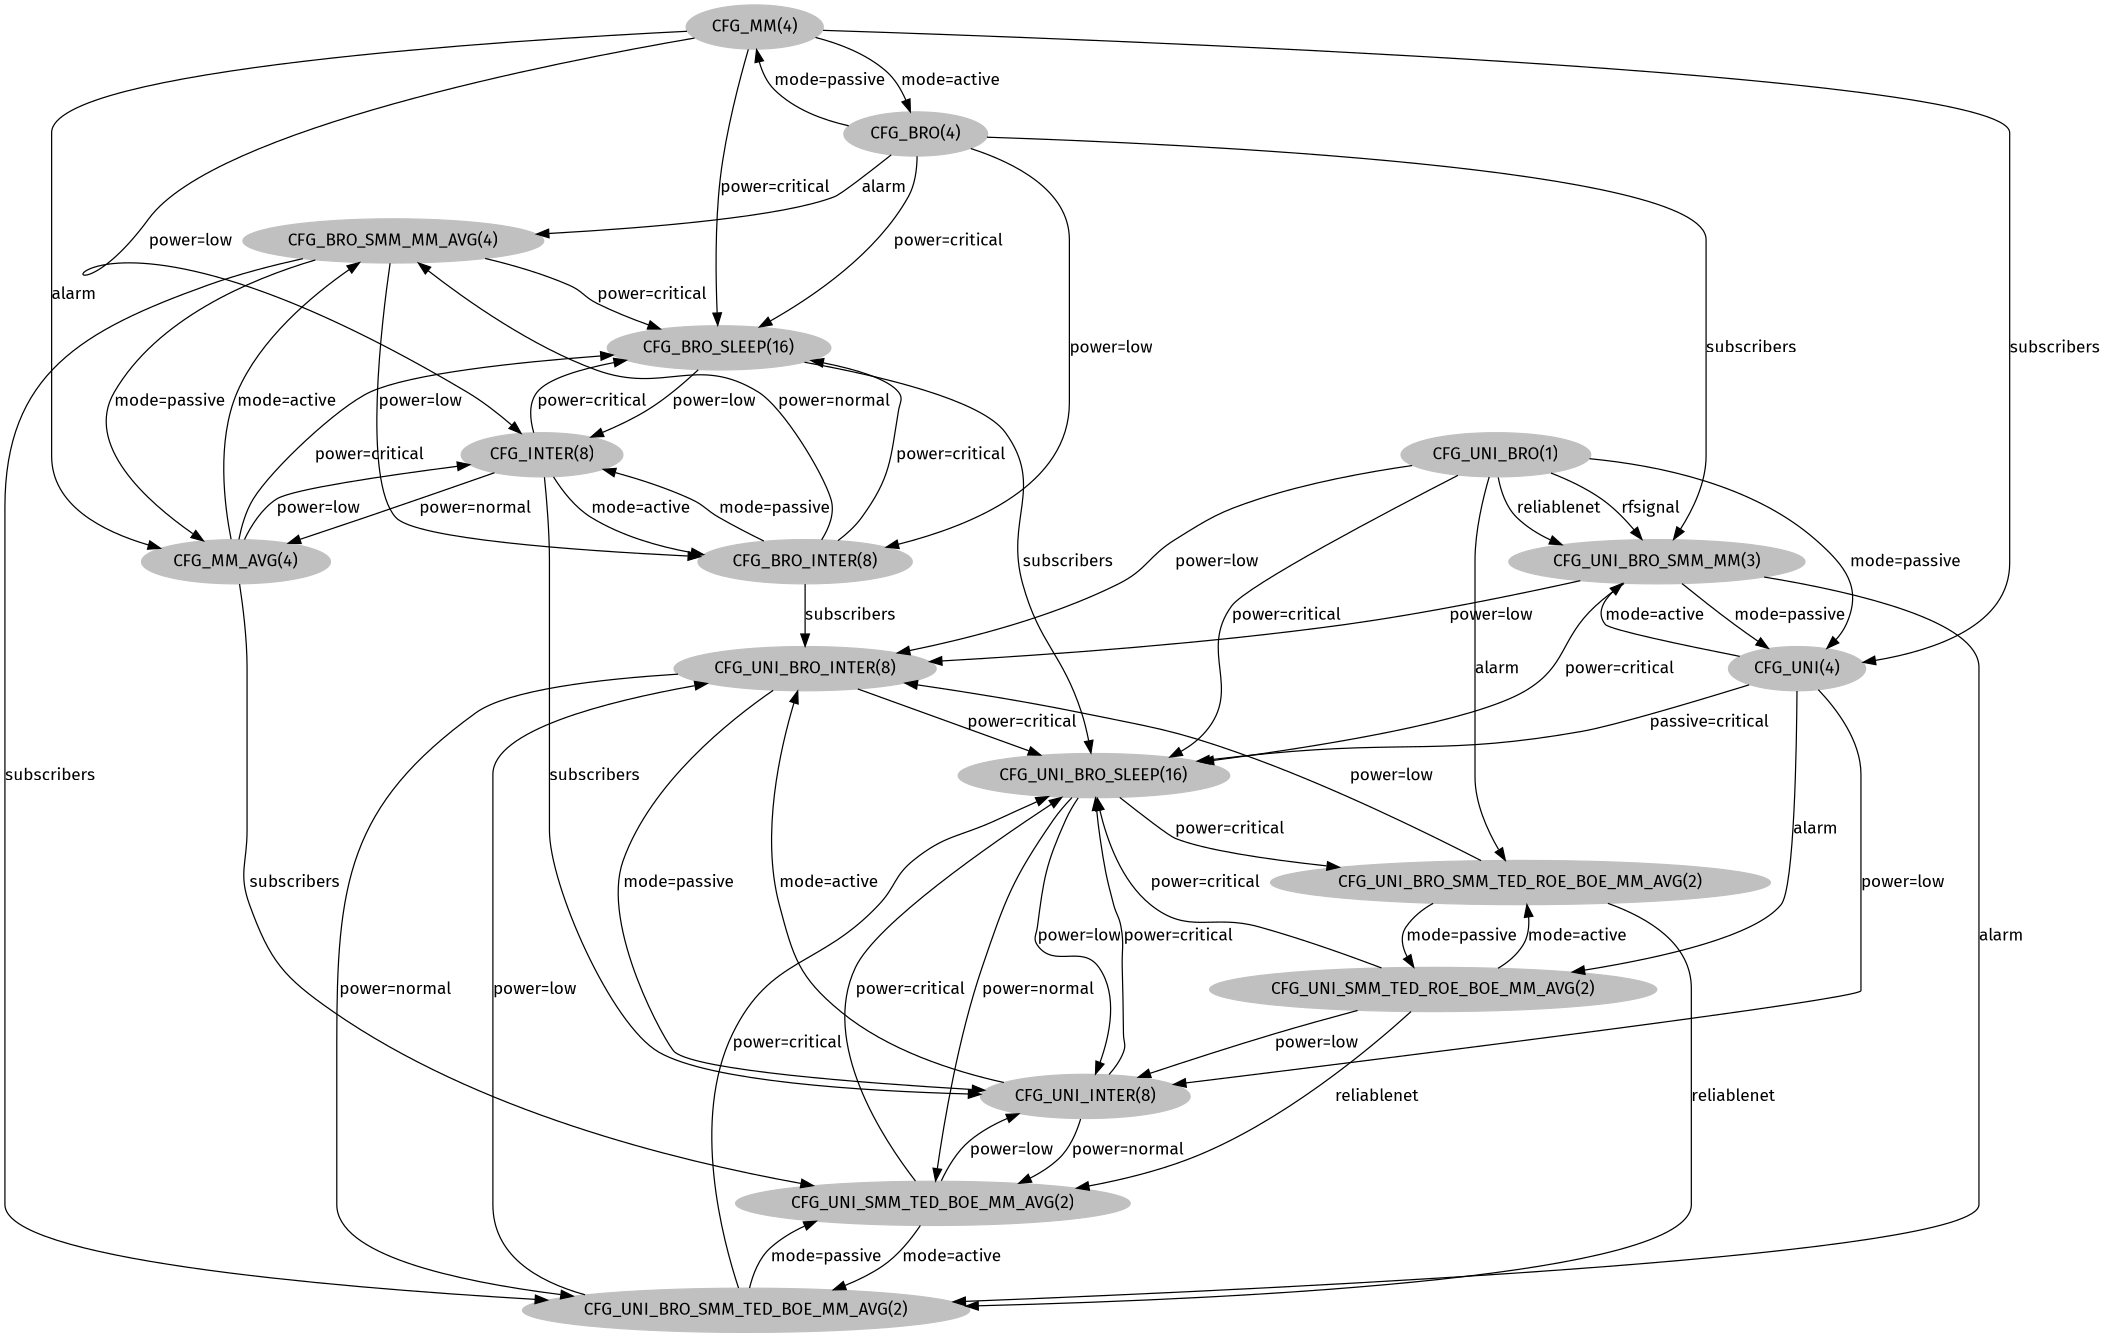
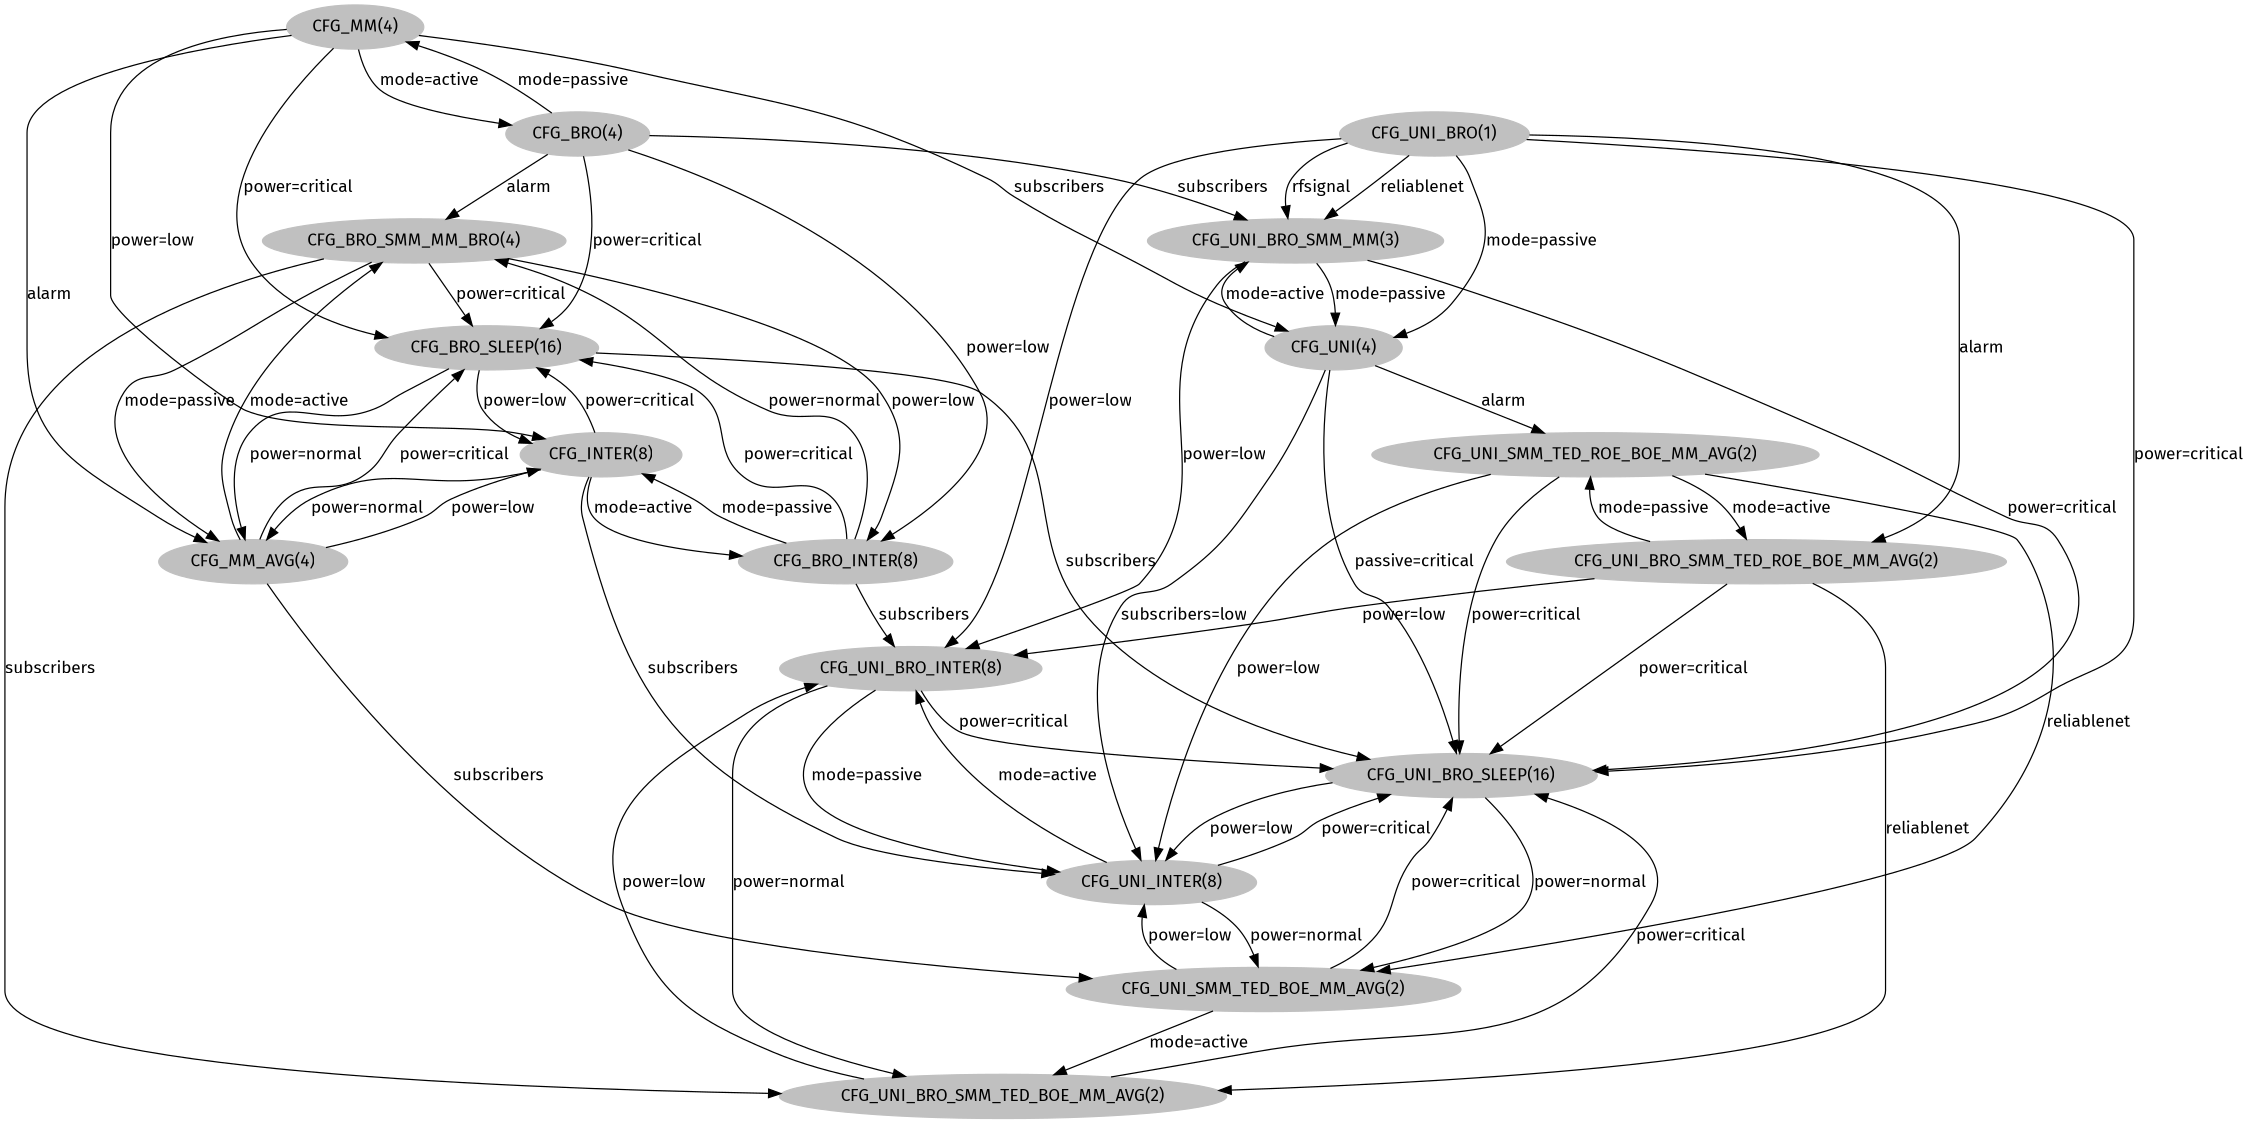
(393, 241) -> (414, 241)
none -> (302, 413)
(1216, 850) -> (1614, 665)
(1903, 883) -> (1184, 615)
(1865, 1240) -> none
(769, 1250) -> none
